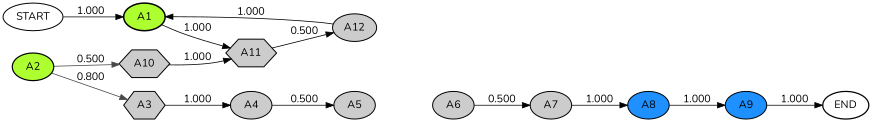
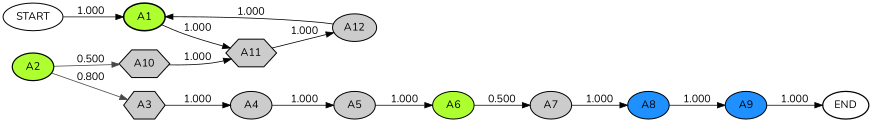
(305, 31) -> (305, 31)
(305, 99) -> (305, 99)
none -> (400, 105)
(453, 105) -> (453, 105)
